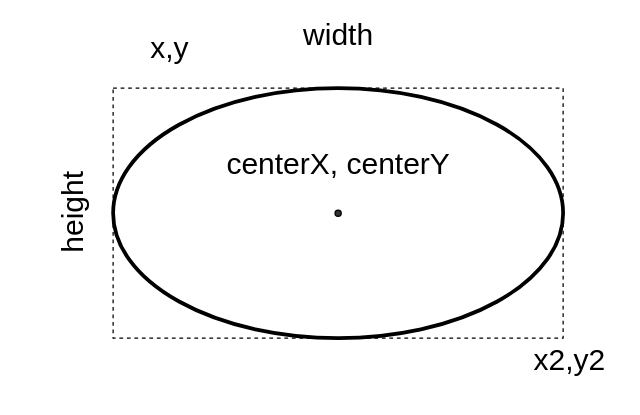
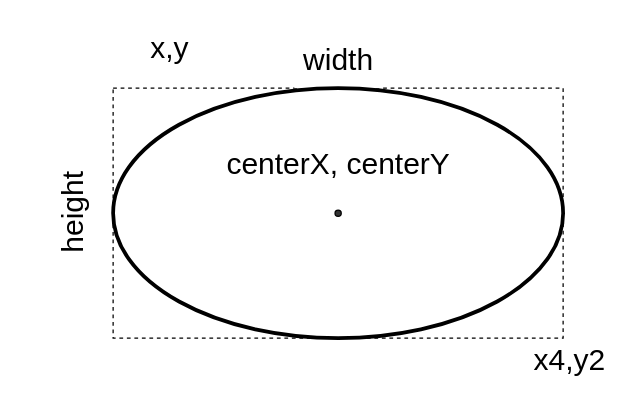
(338, 38) -> (338, 63)
(570, 361) -> (570, 361)
